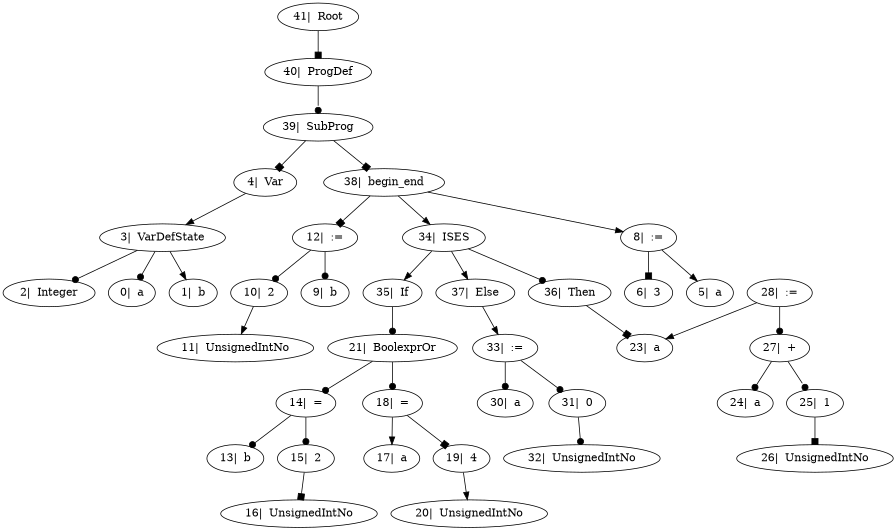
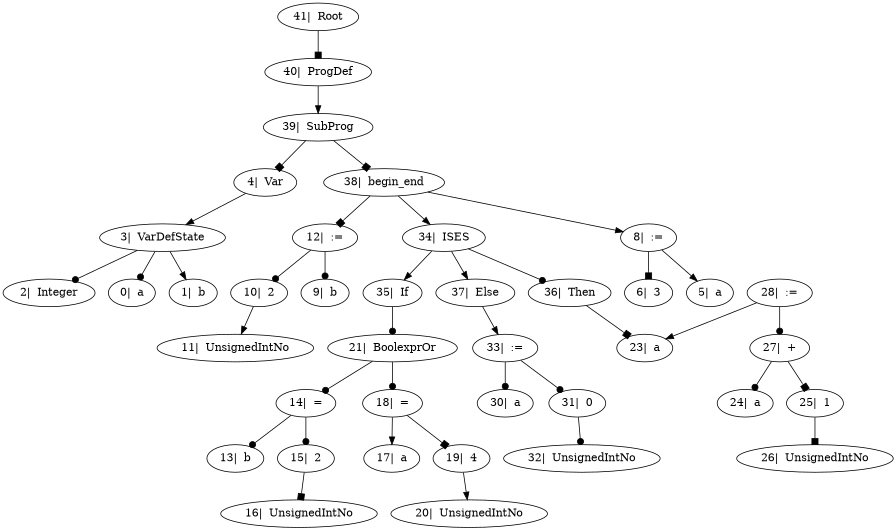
(318, 96) -> (318, 96)
(795, 372) -> (795, 372)
